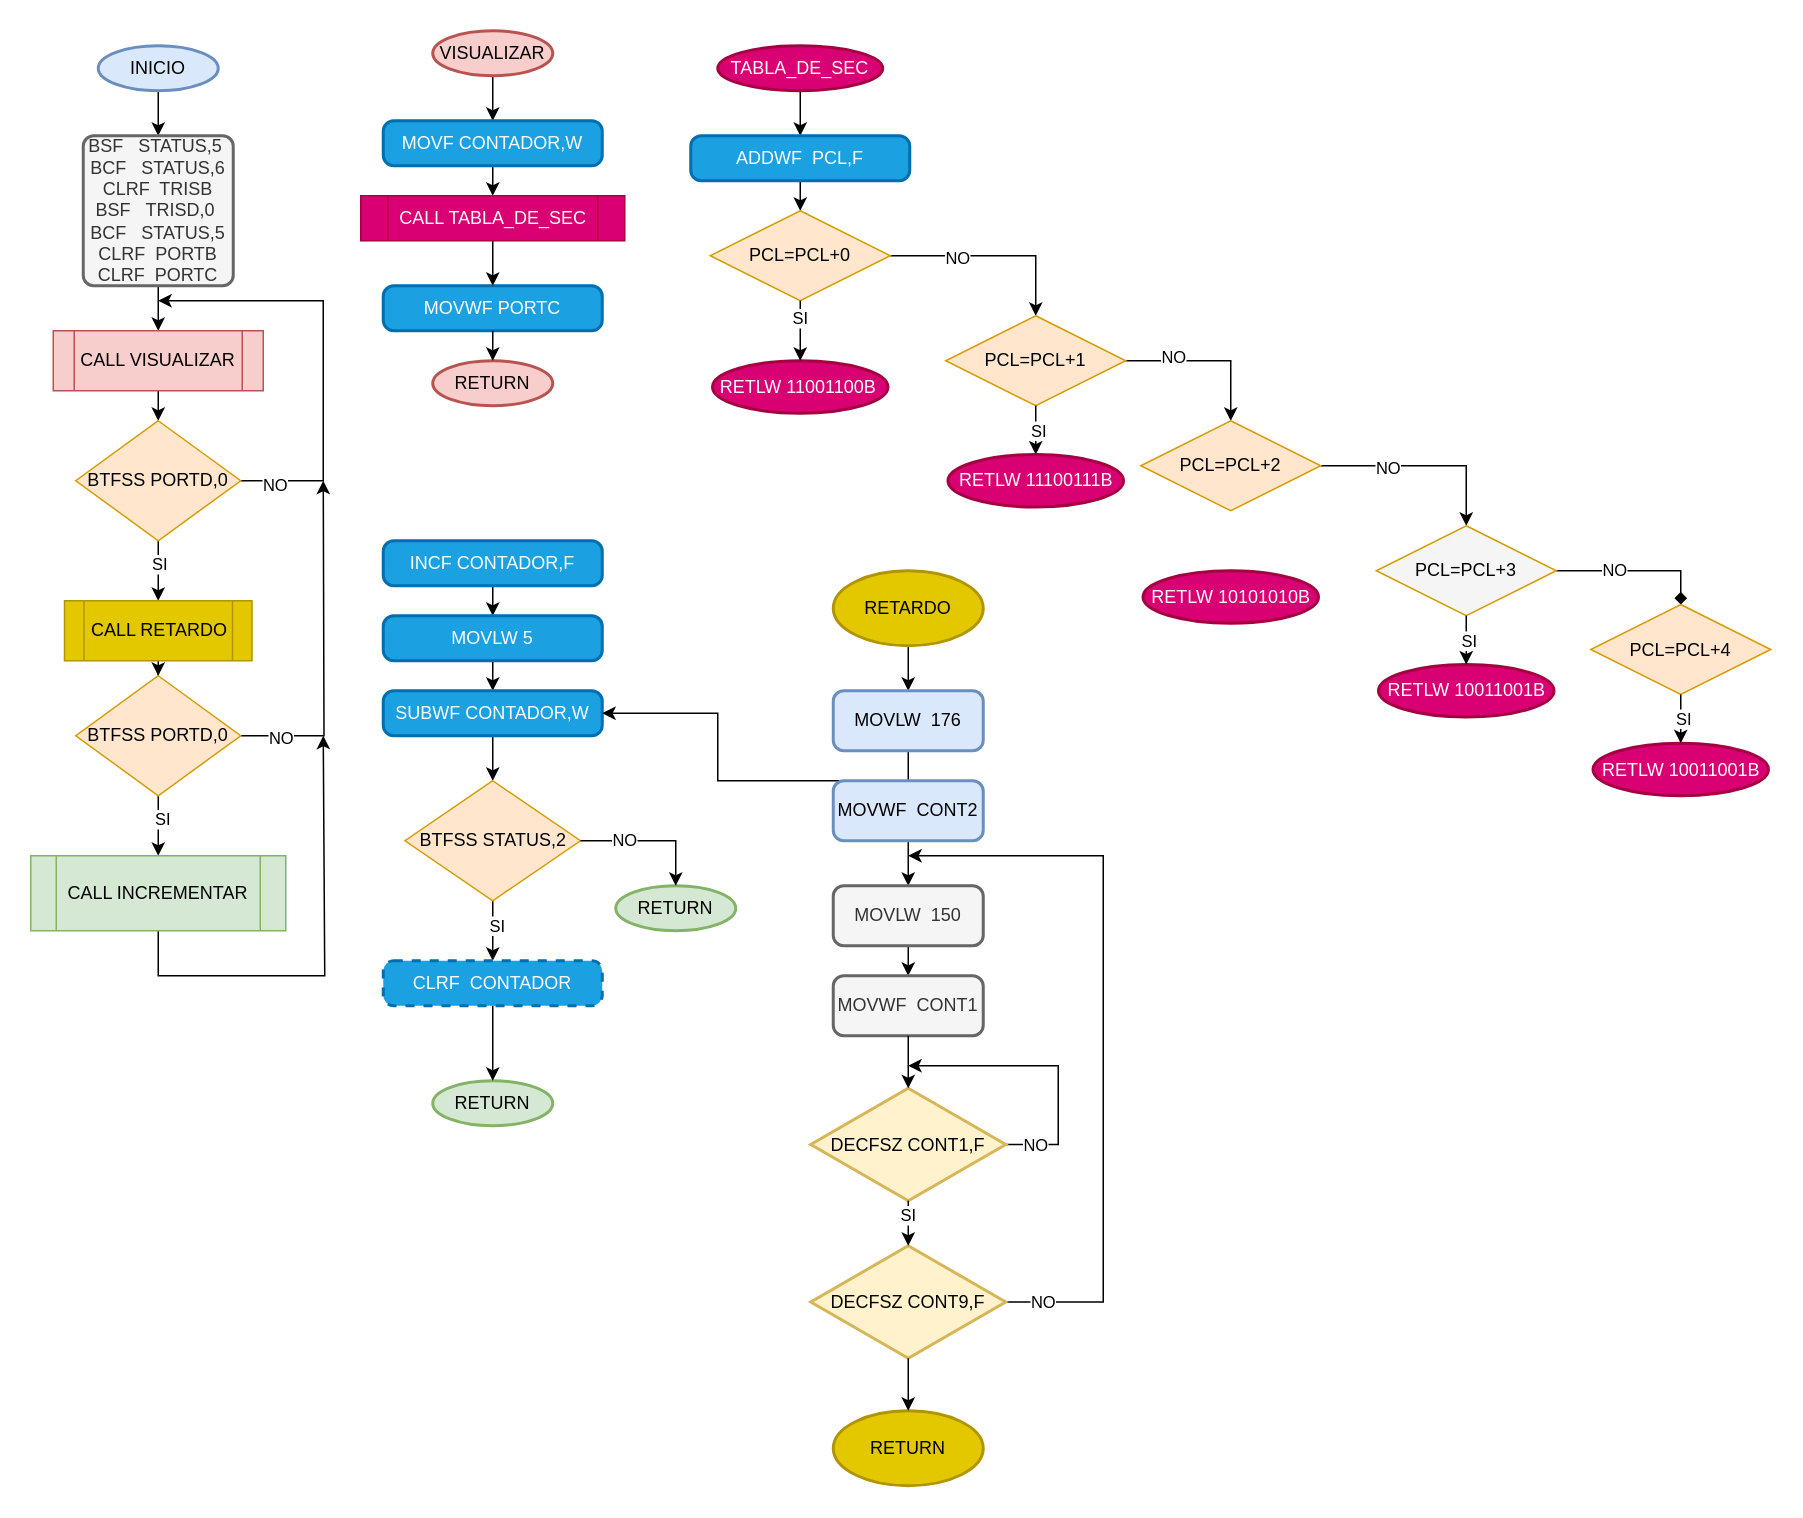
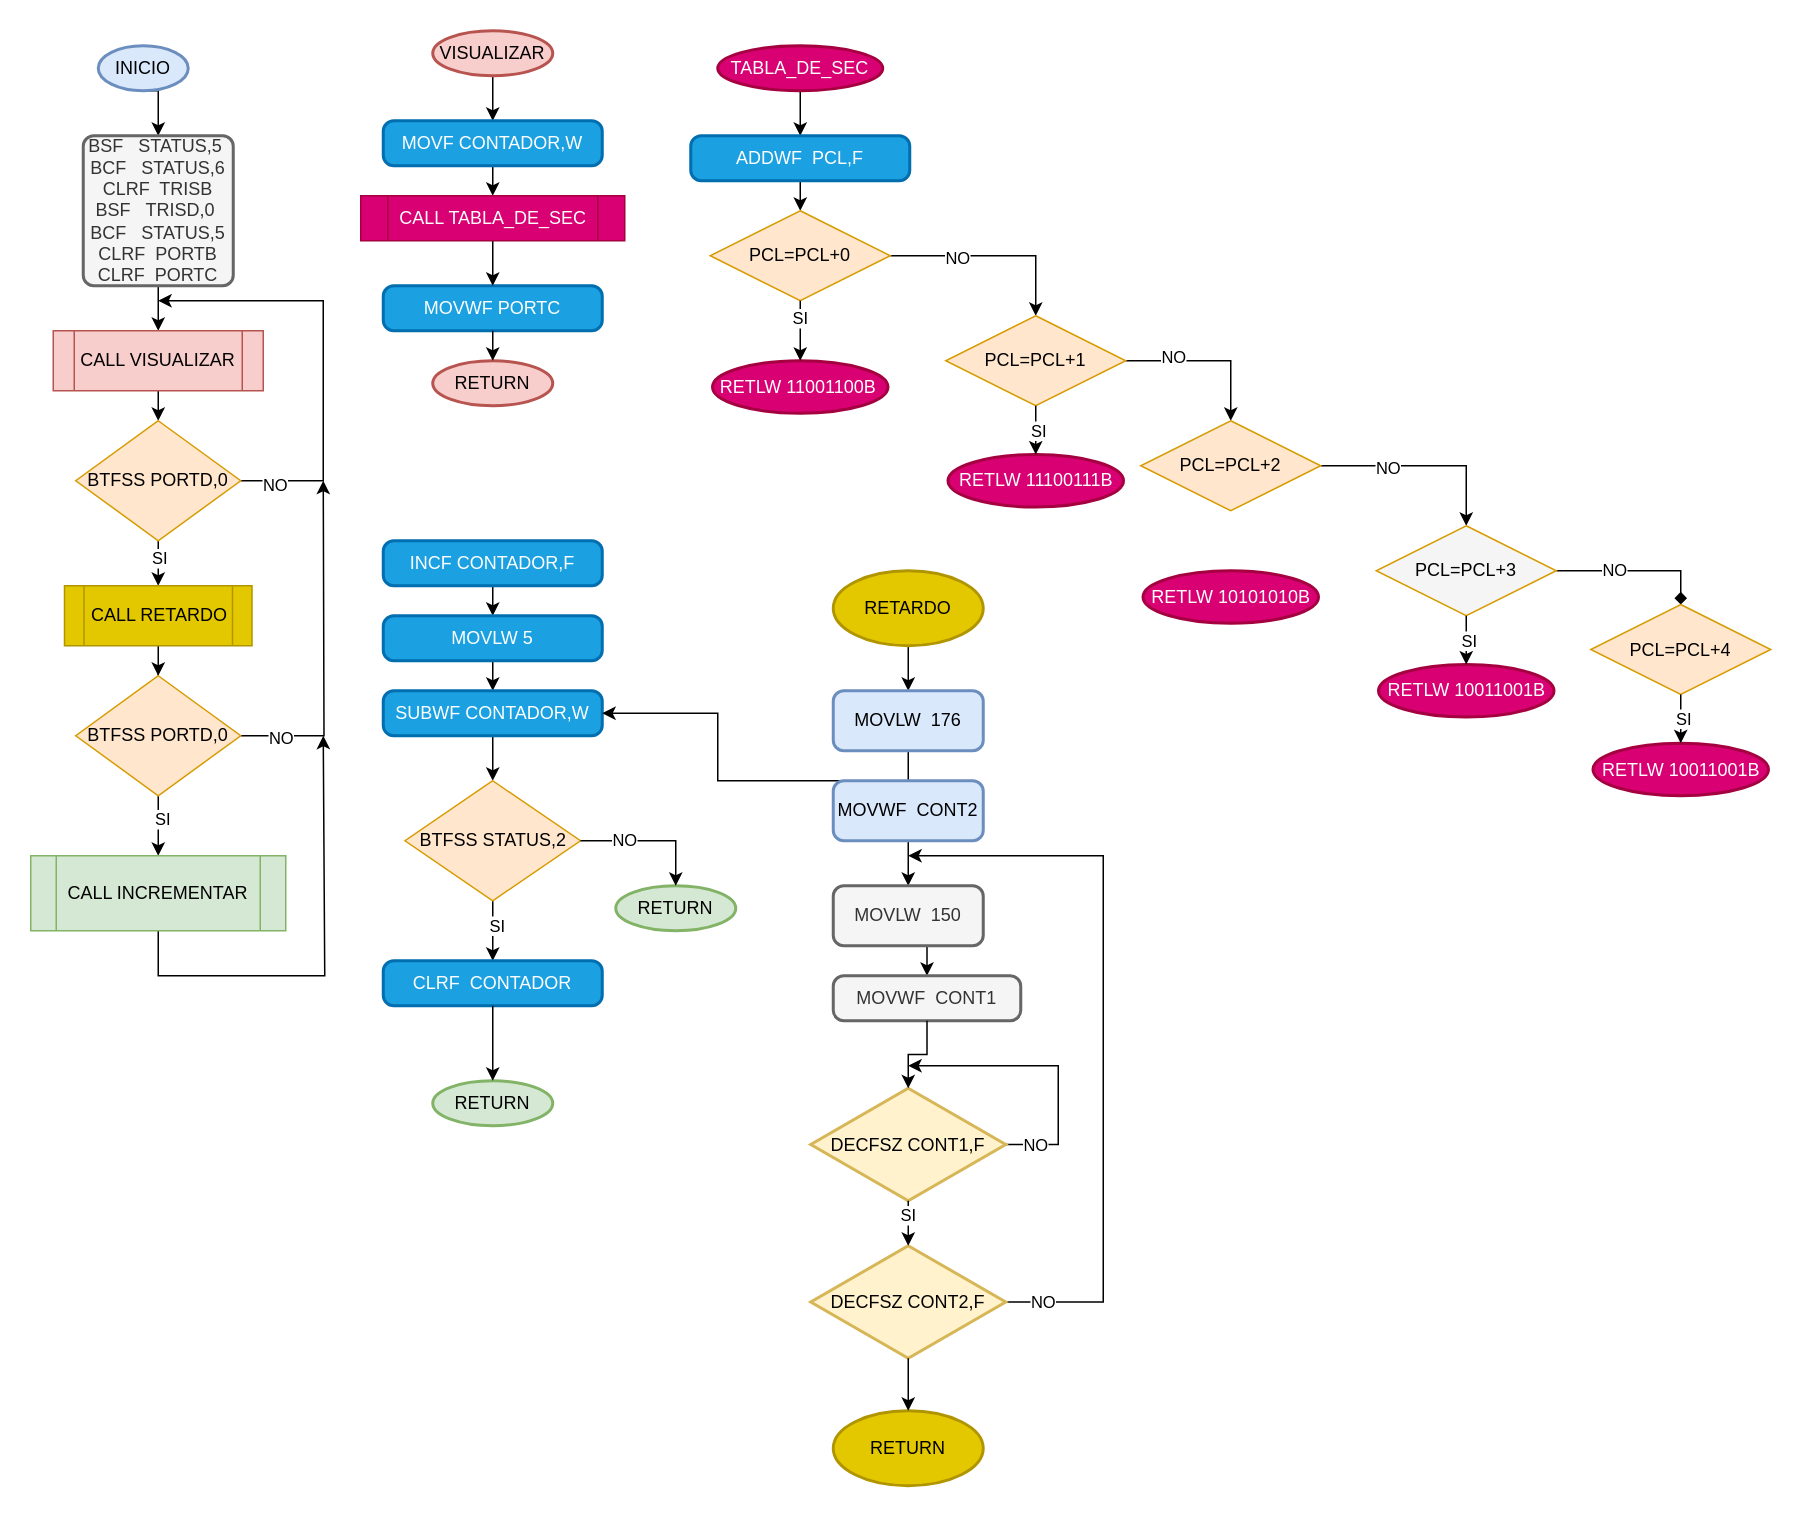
(158, 68) -> (143, 68)
(158, 631) -> (158, 616)
(493, 983) -> (493, 983)
(908, 1006) -> (927, 998)
(908, 1303) -> (908, 1303)
